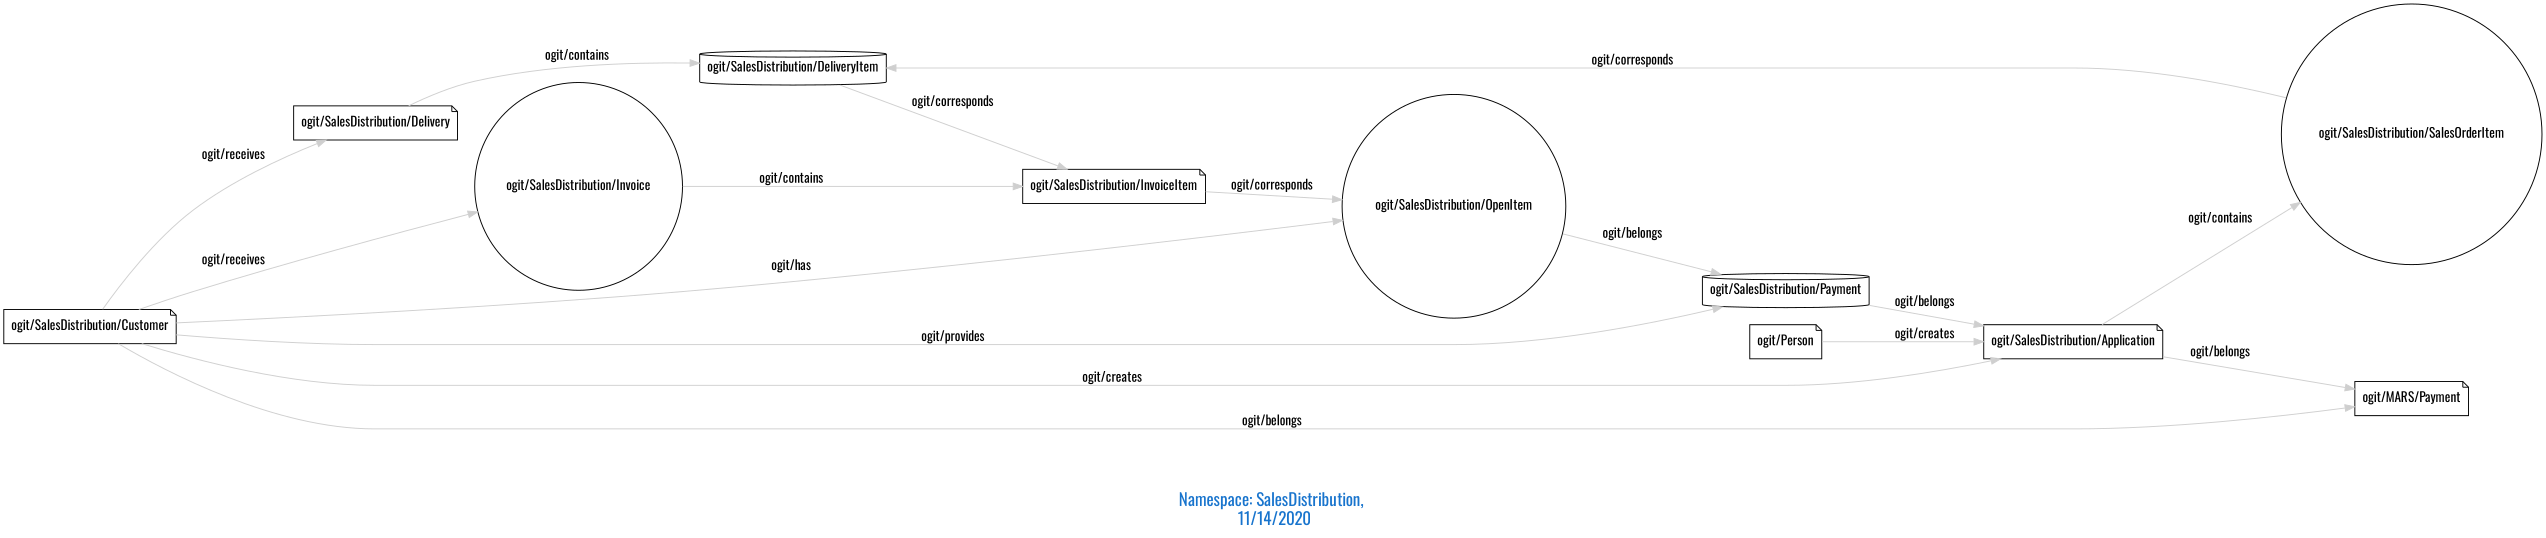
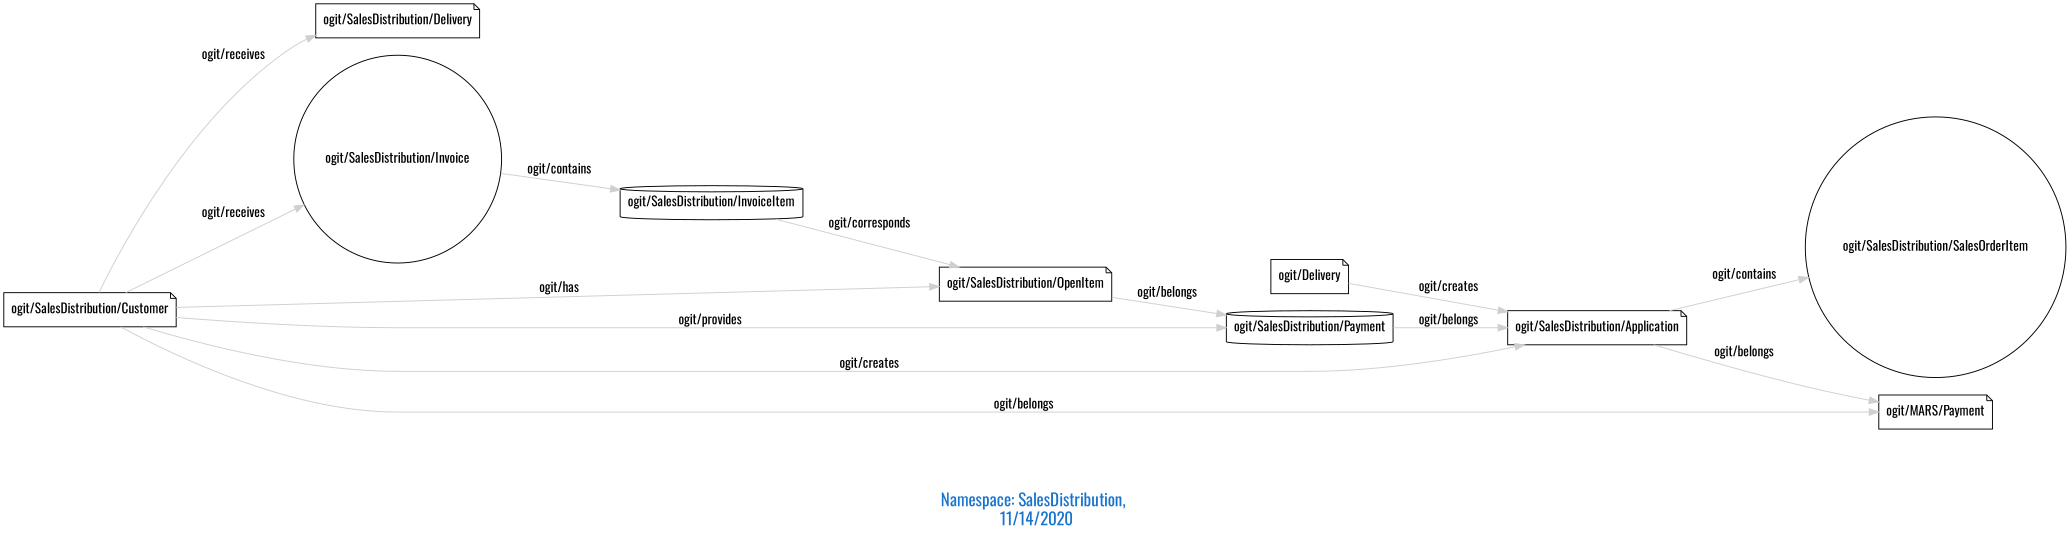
(793, 68) -> none
(1114, 186) -> (712, 203)
(1454, 206) -> (1026, 284)
(1786, 342) -> (1310, 277)
